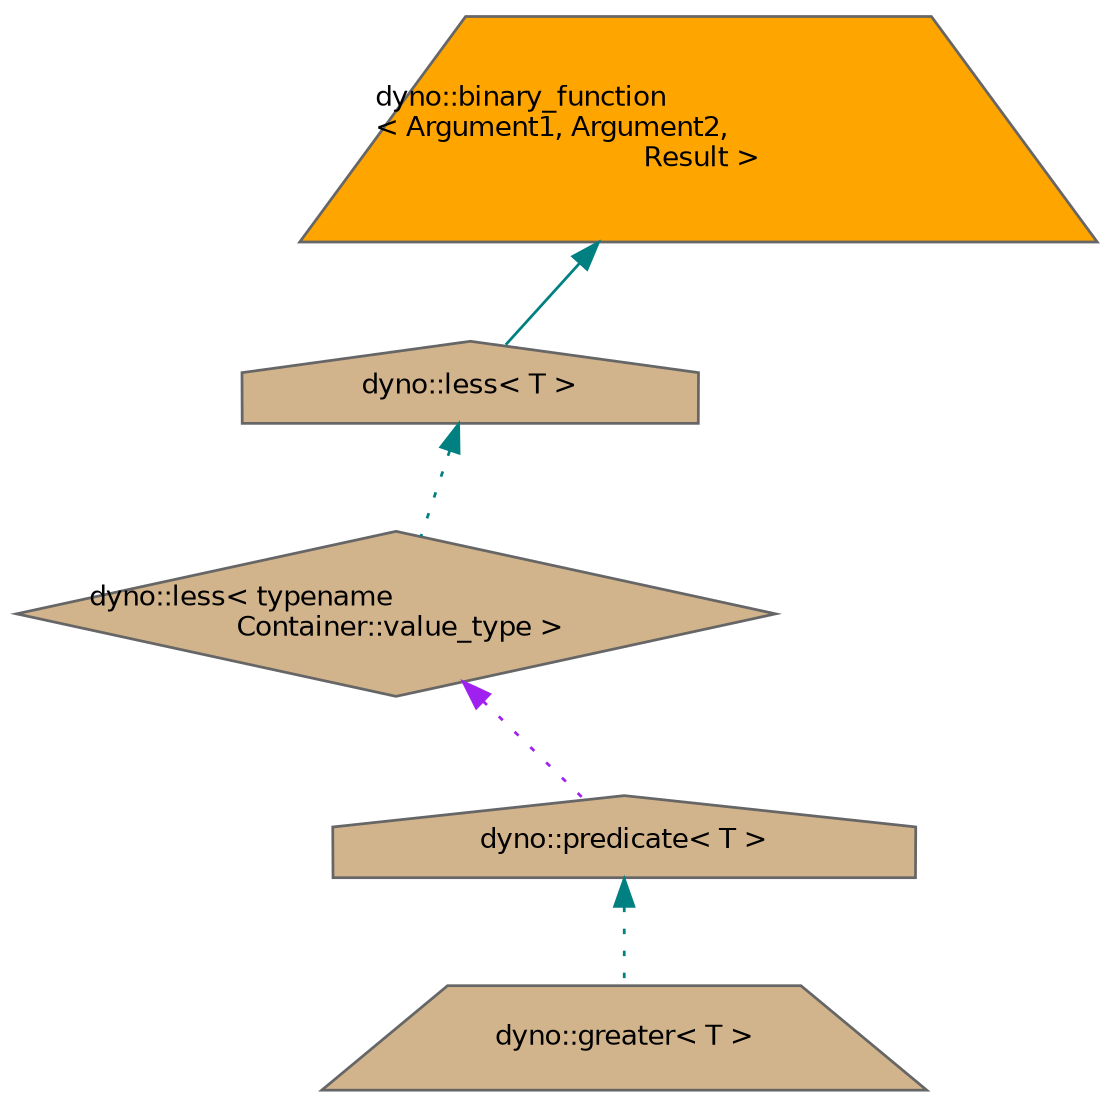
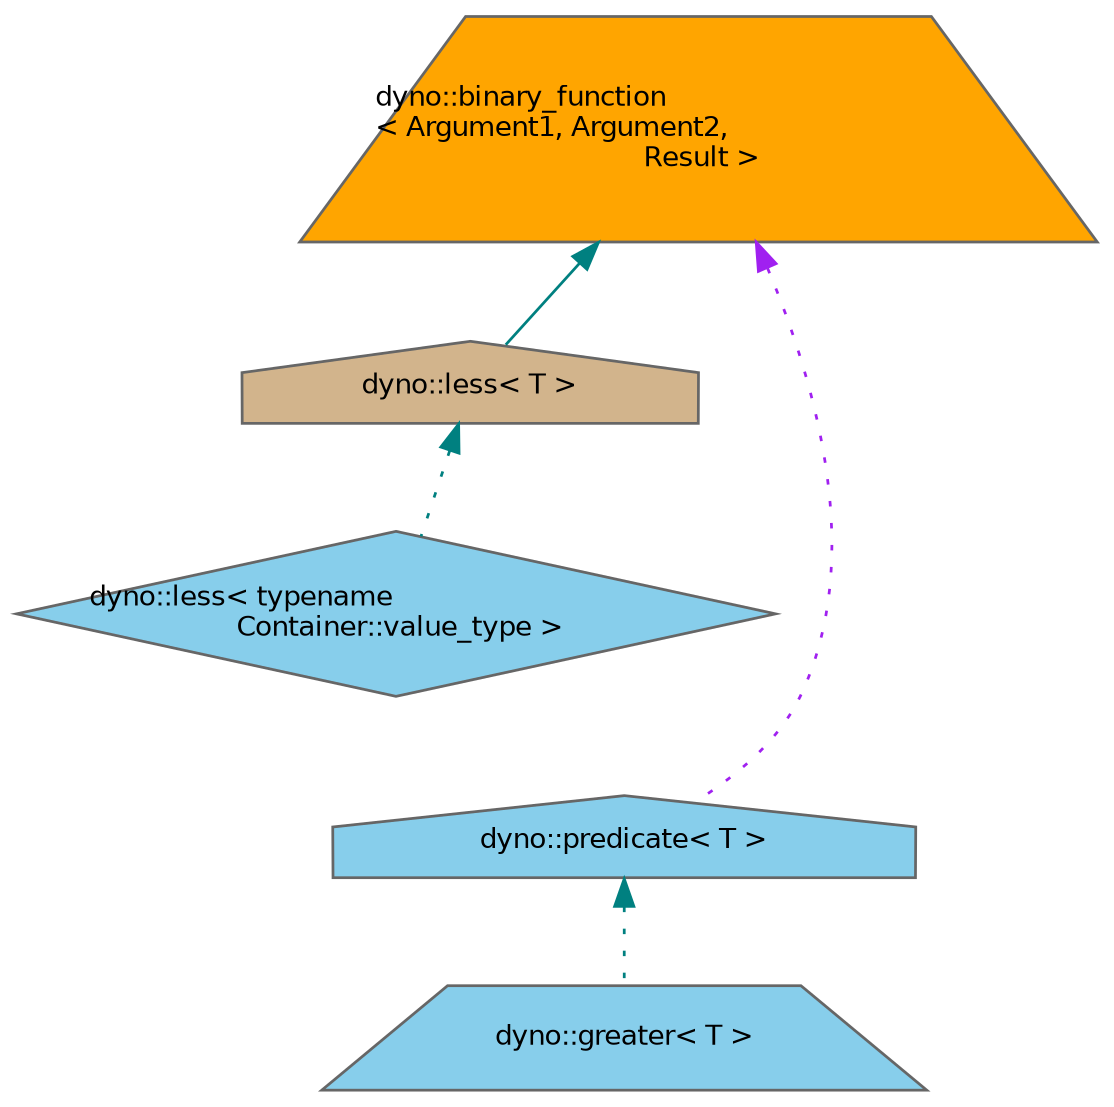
(396, 614) -> (396, 614)
(533, 750) -> (831, 556)
(624, 841) -> (624, 841)
(624, 1038) -> (624, 1038)
